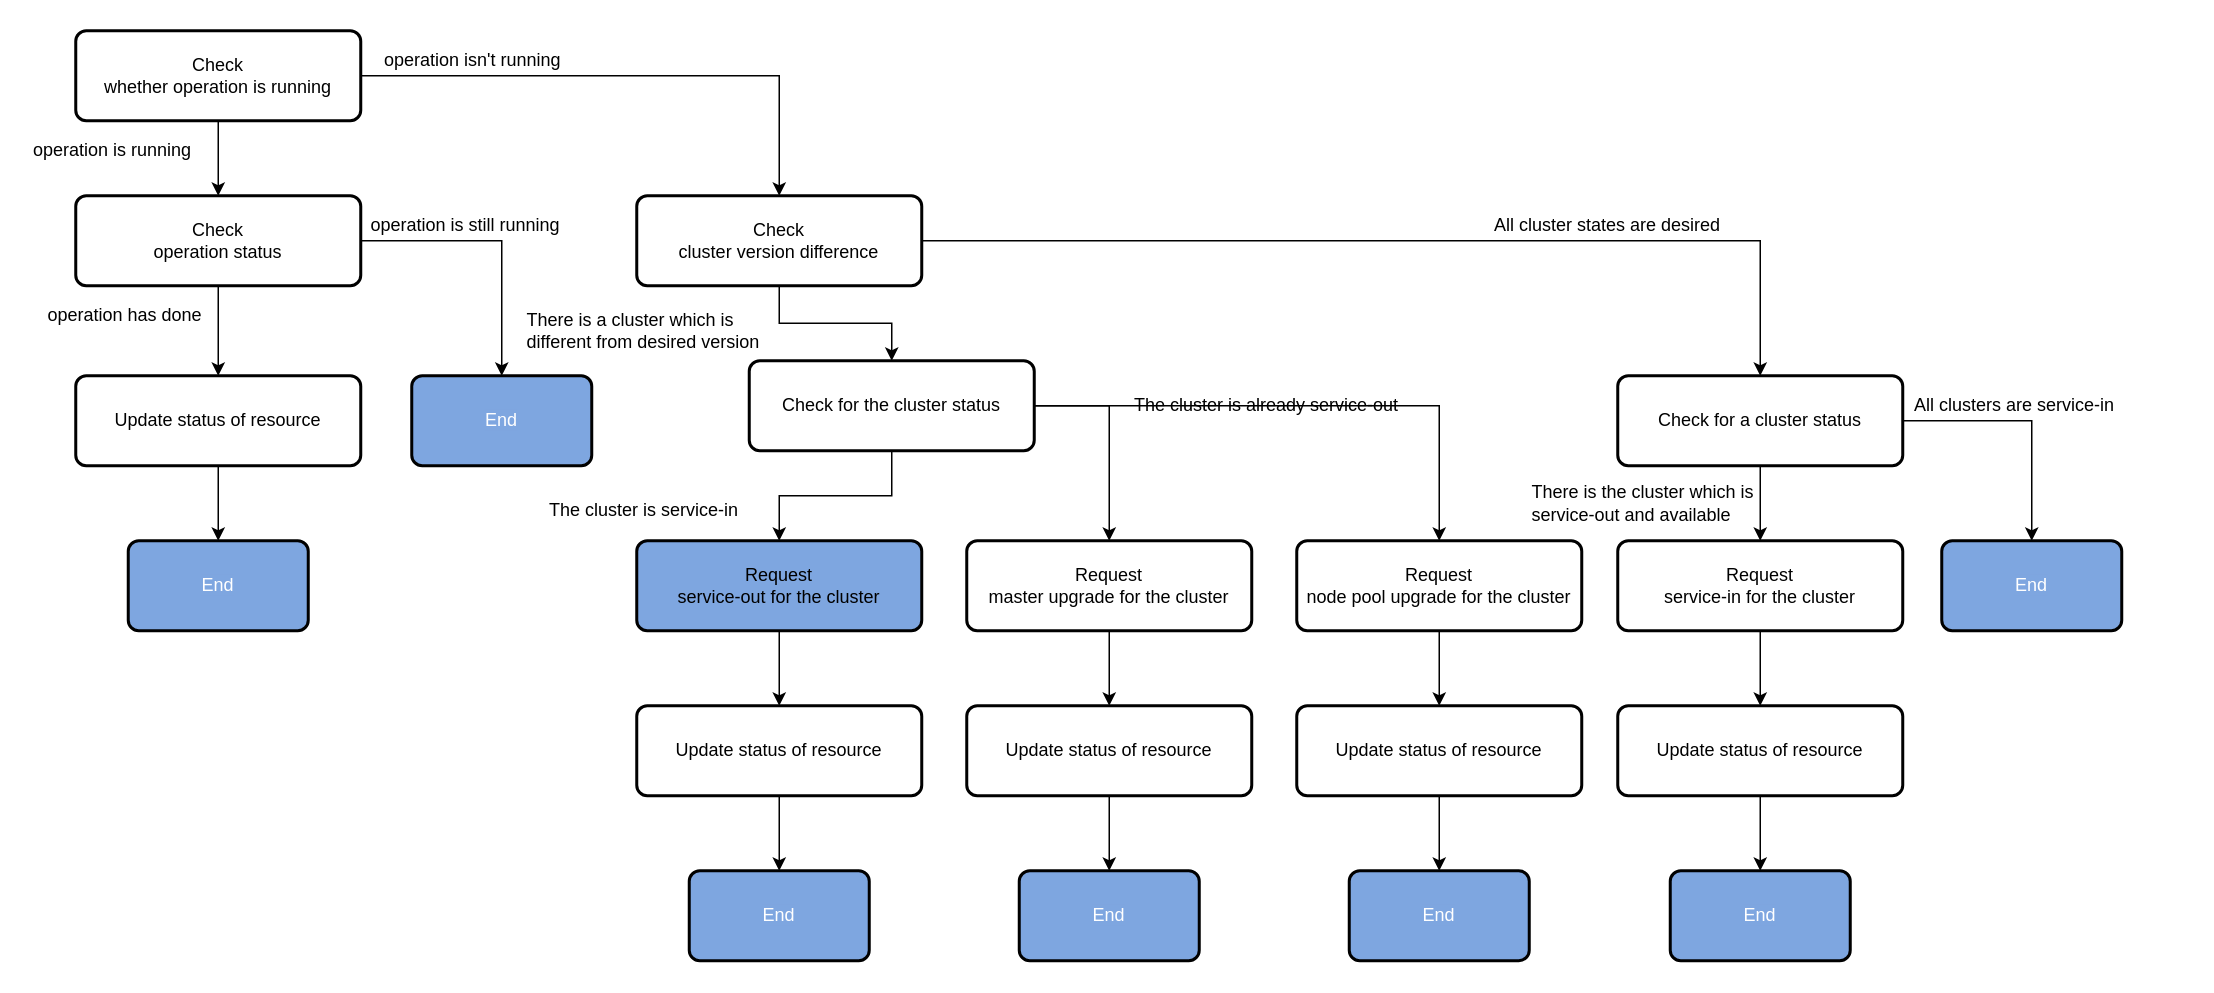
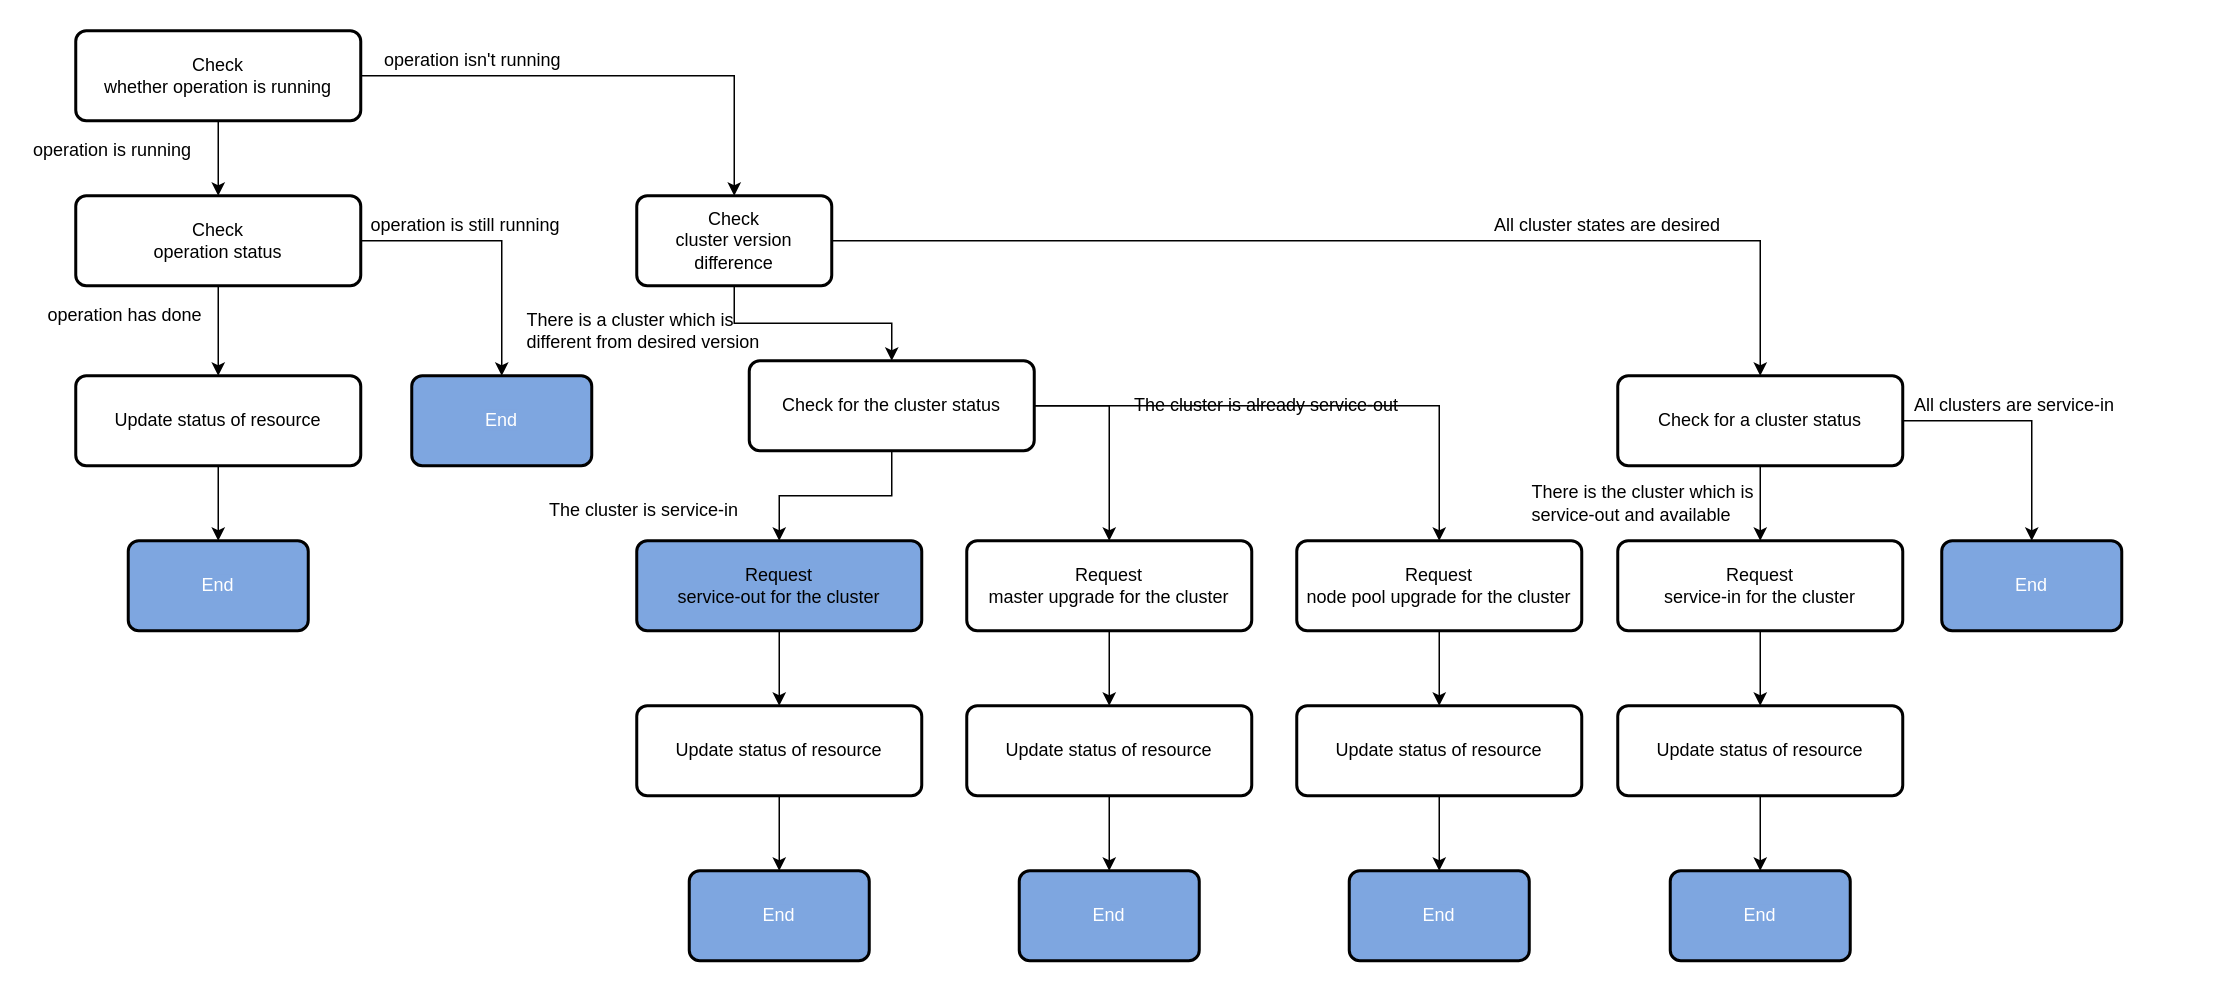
(779, 241) -> (734, 241)
